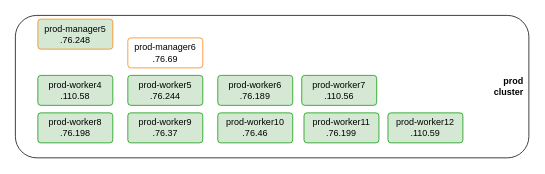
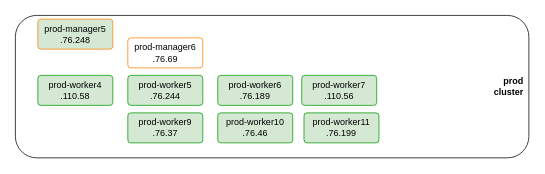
(75, 128) -> none
(426, 128) -> none
